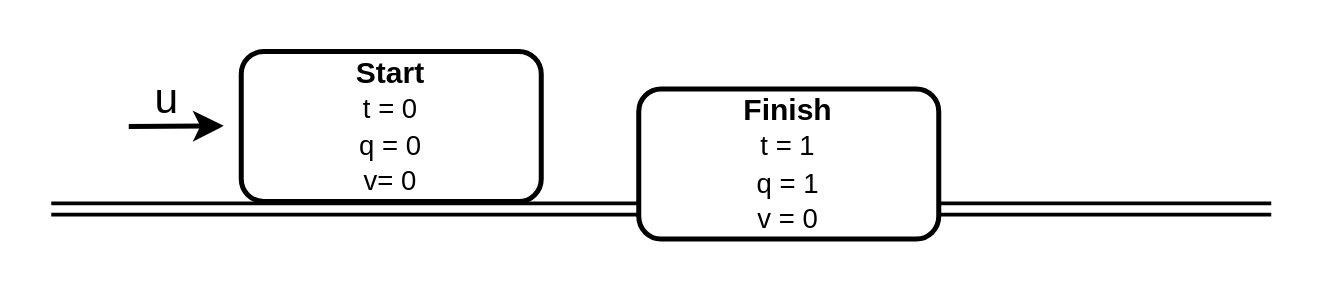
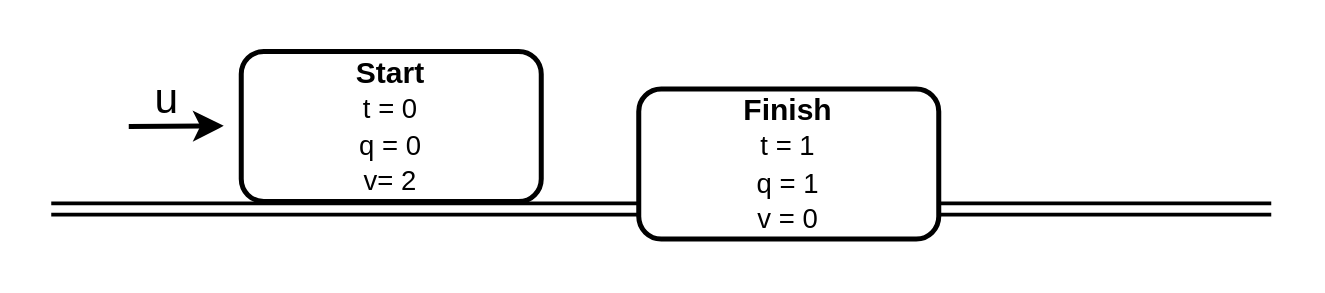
(391, 126) -> (391, 126)
